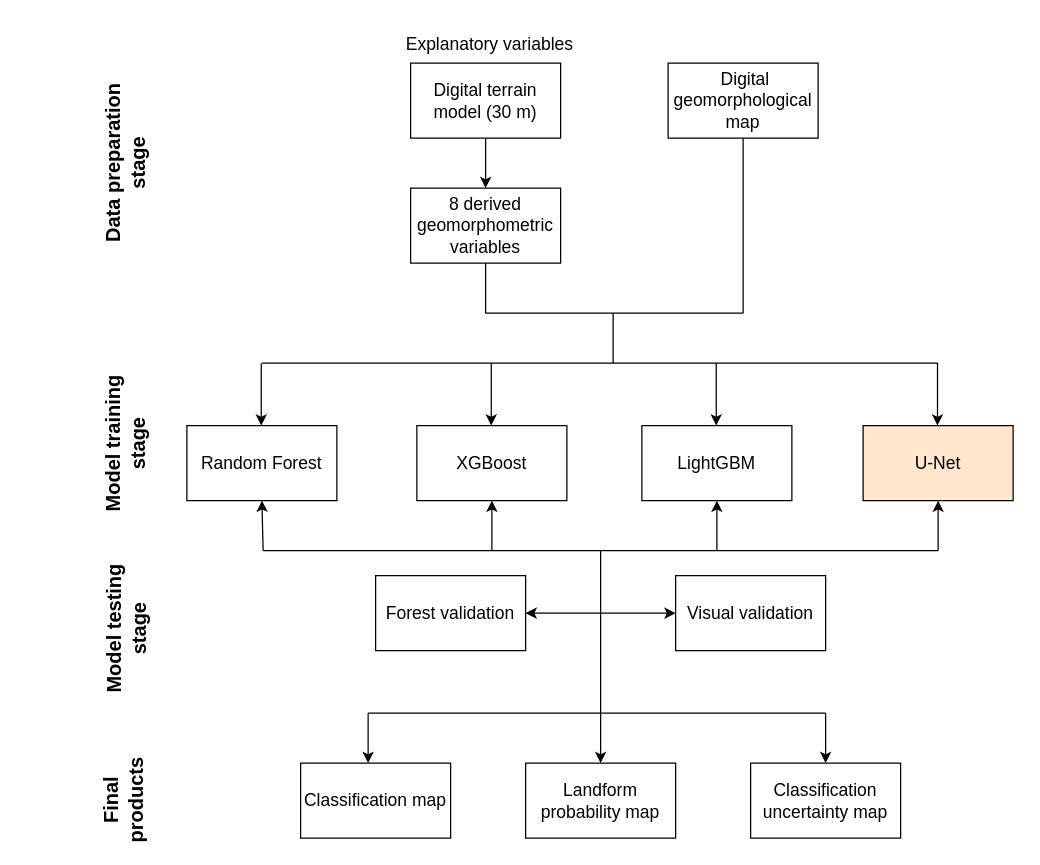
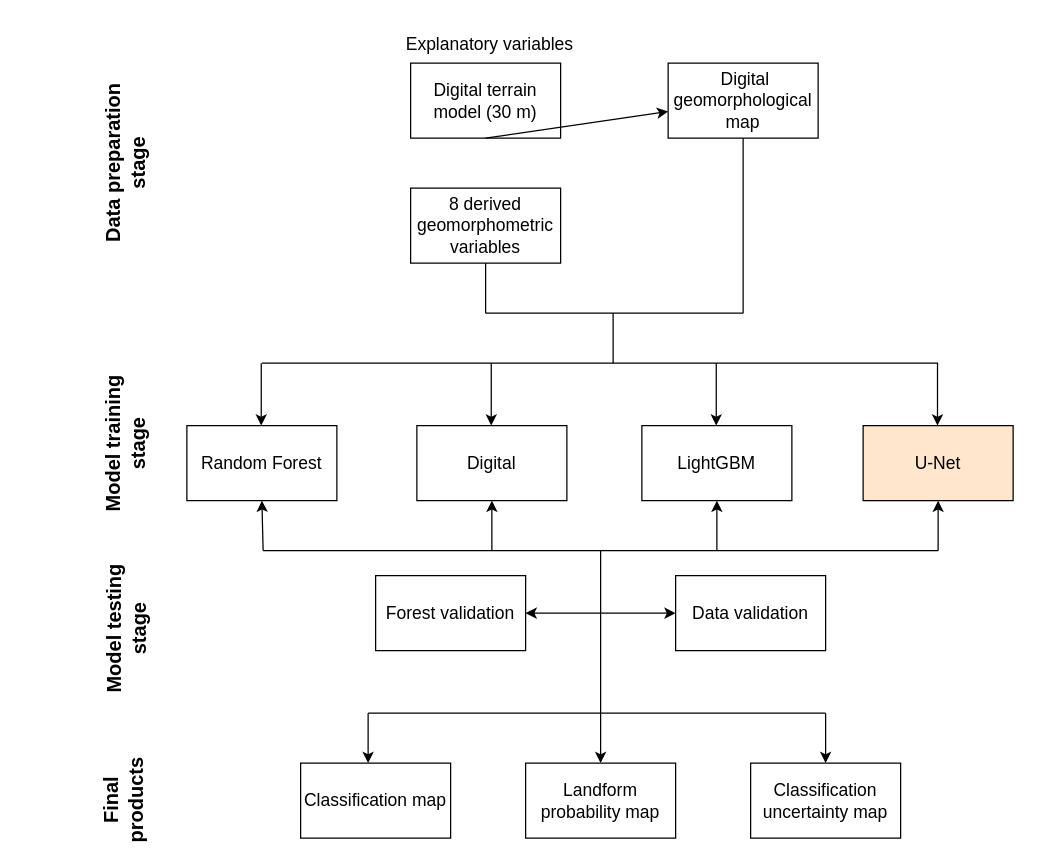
(486, 159) -> (573, 125)
(492, 463) -> (492, 463)
(751, 613) -> (751, 613)
